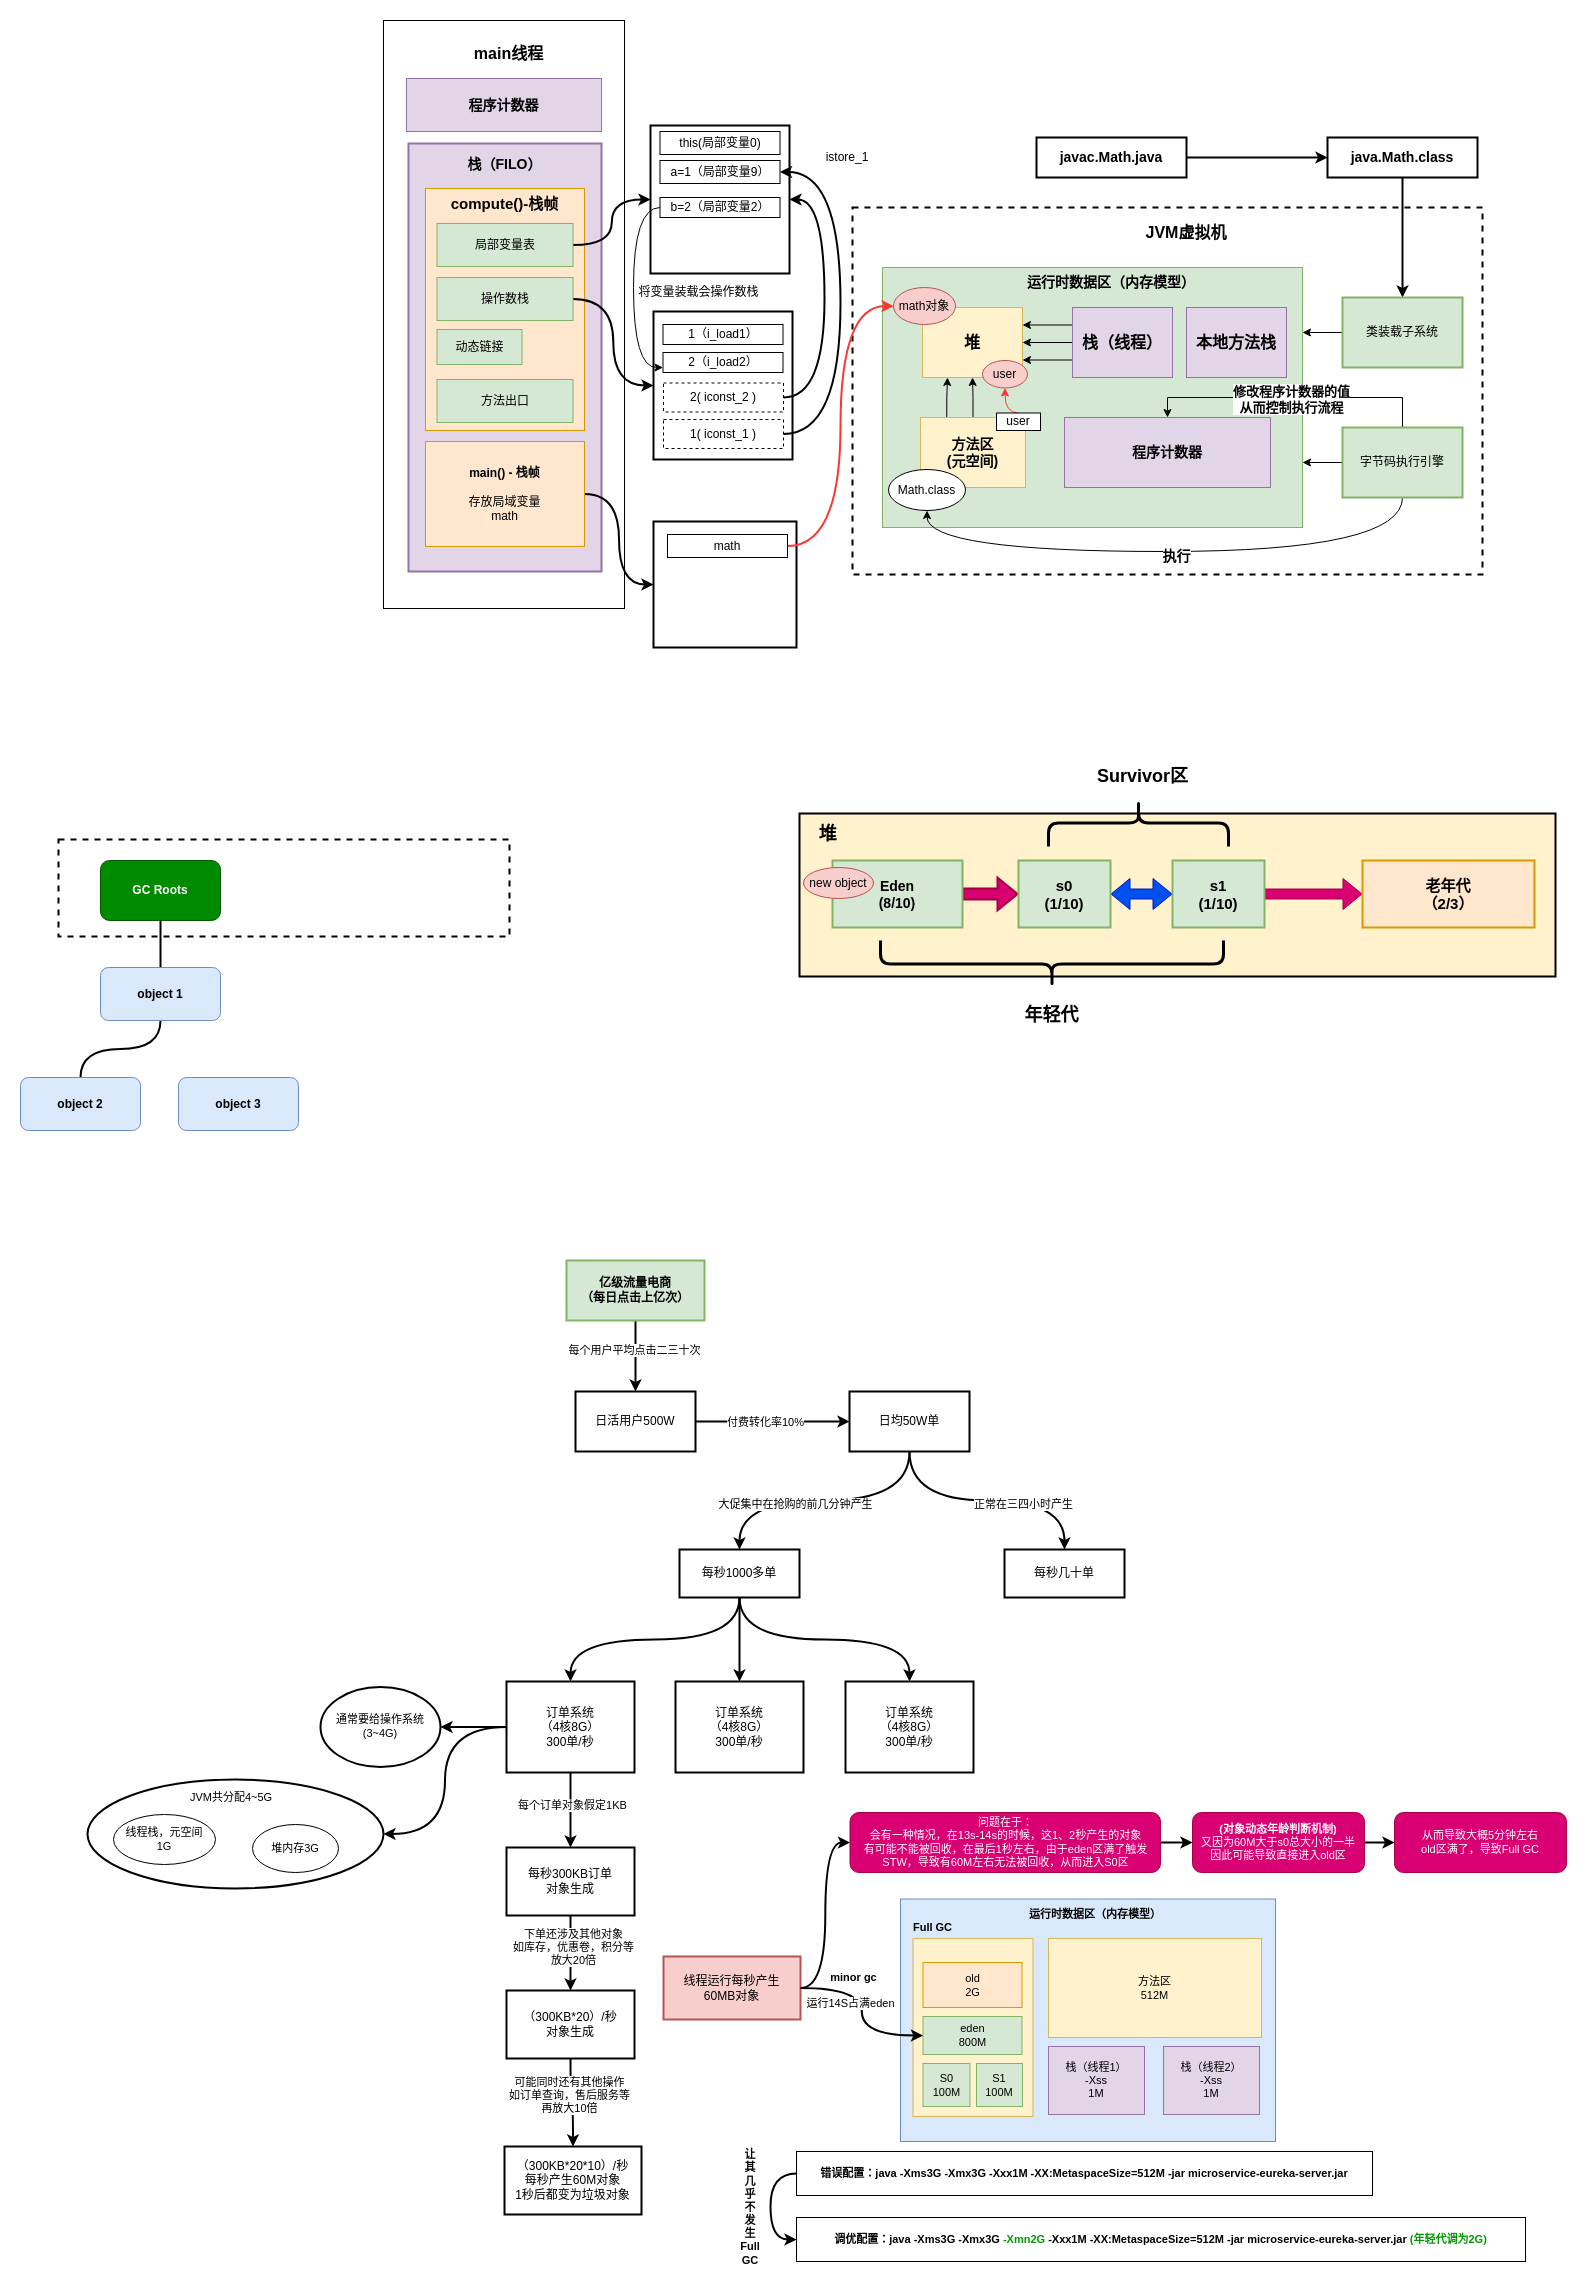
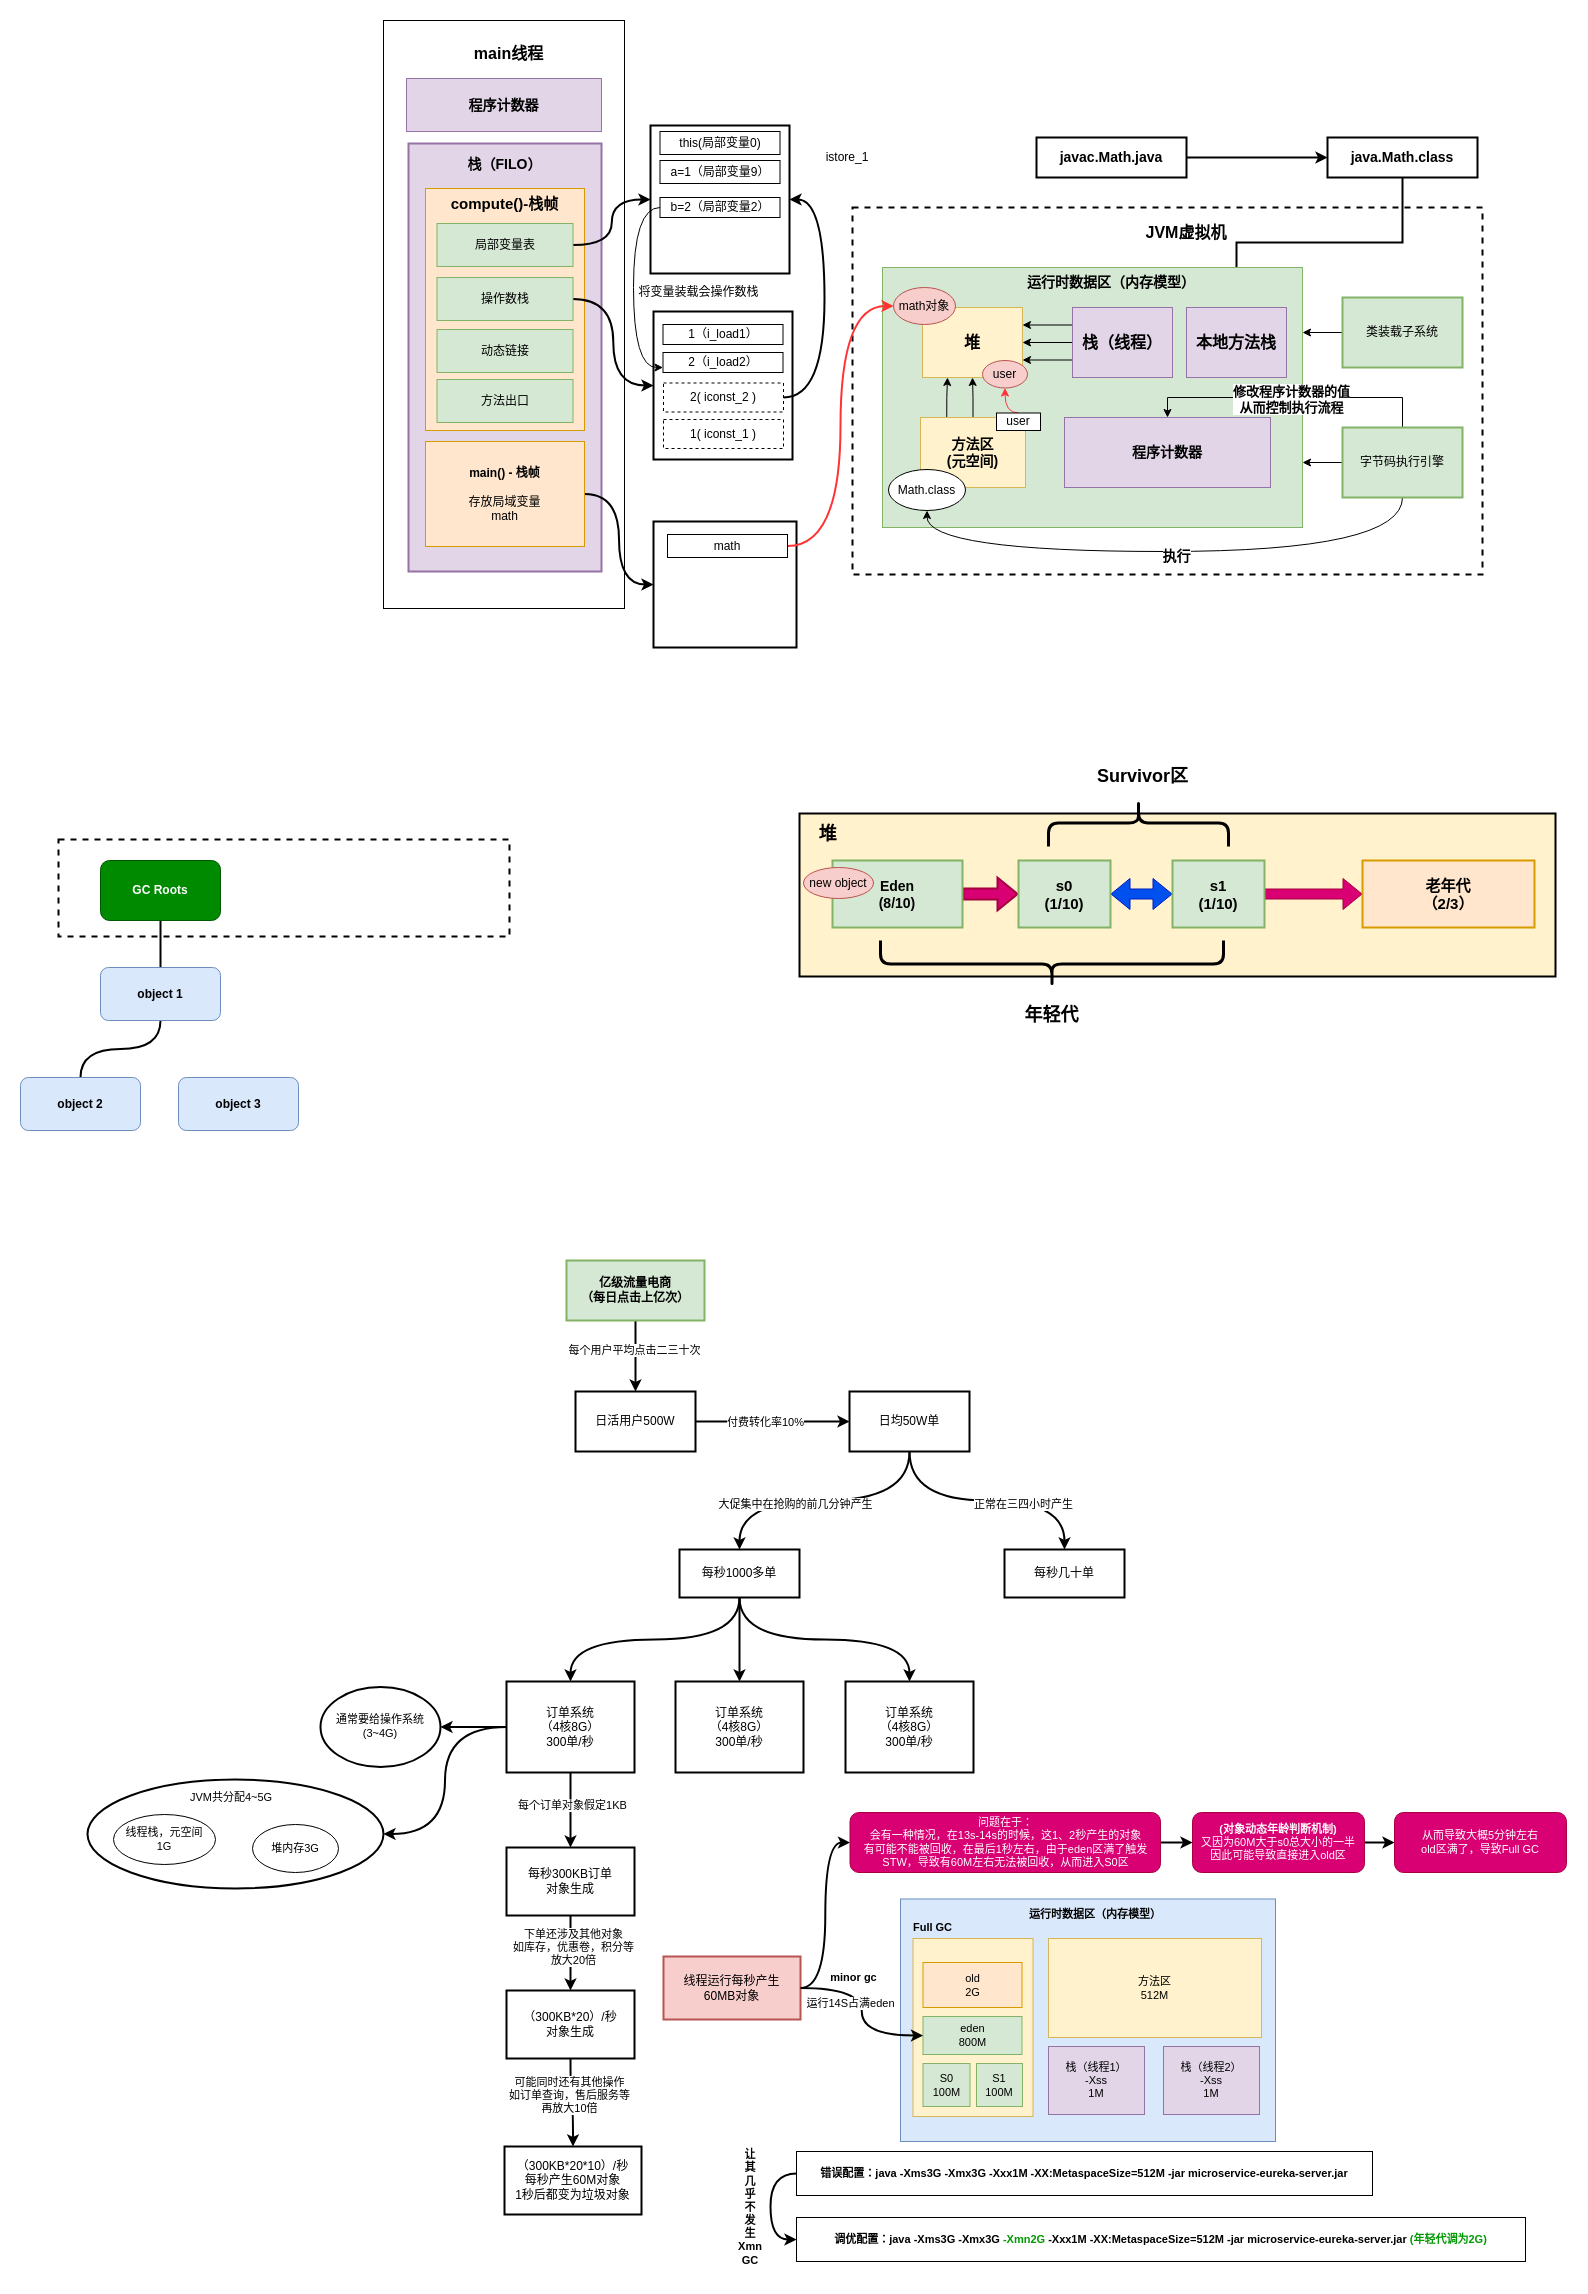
(1403, 264) -> (1309, 243)
(840, 304) -> none
(480, 347) -> (505, 351)
(751, 2208) -> (751, 2208)
